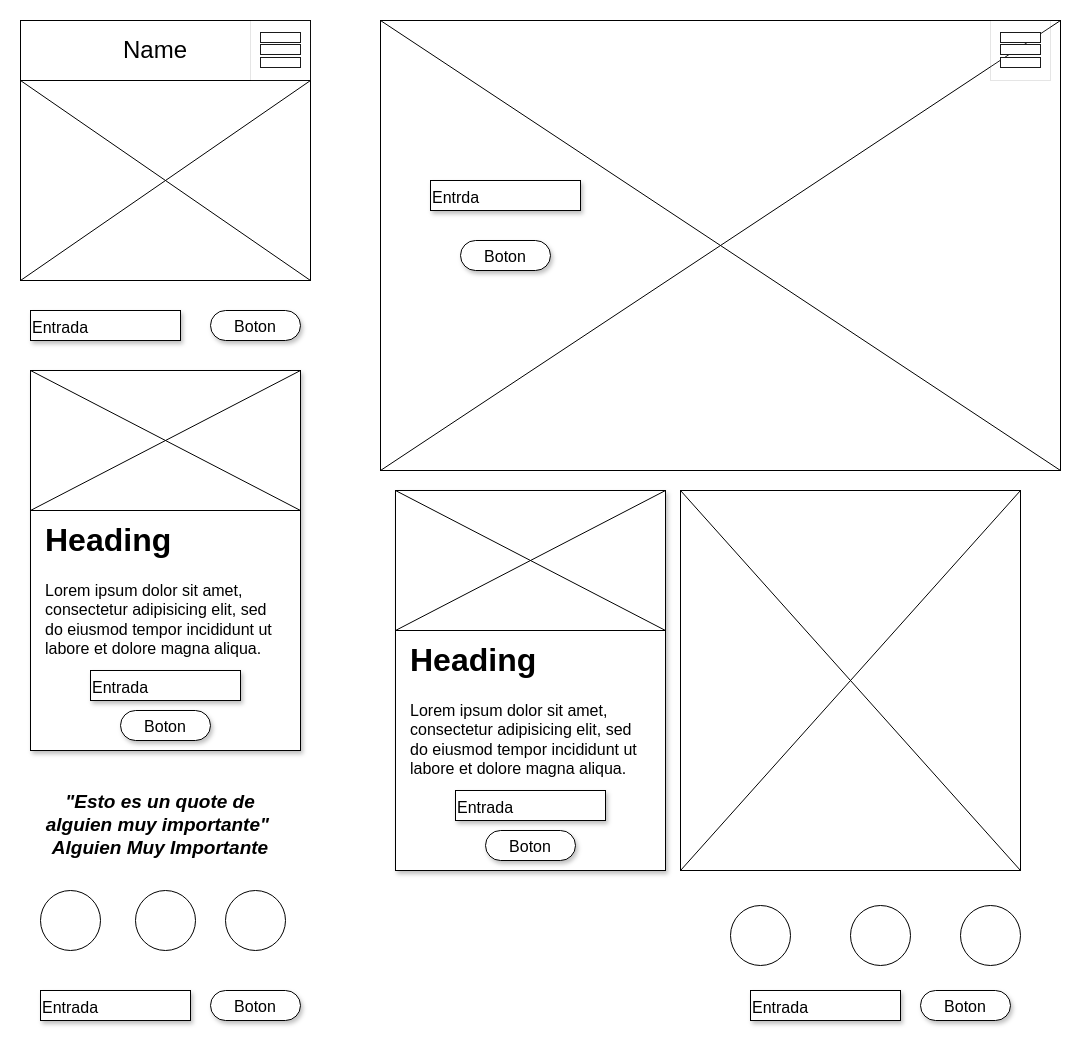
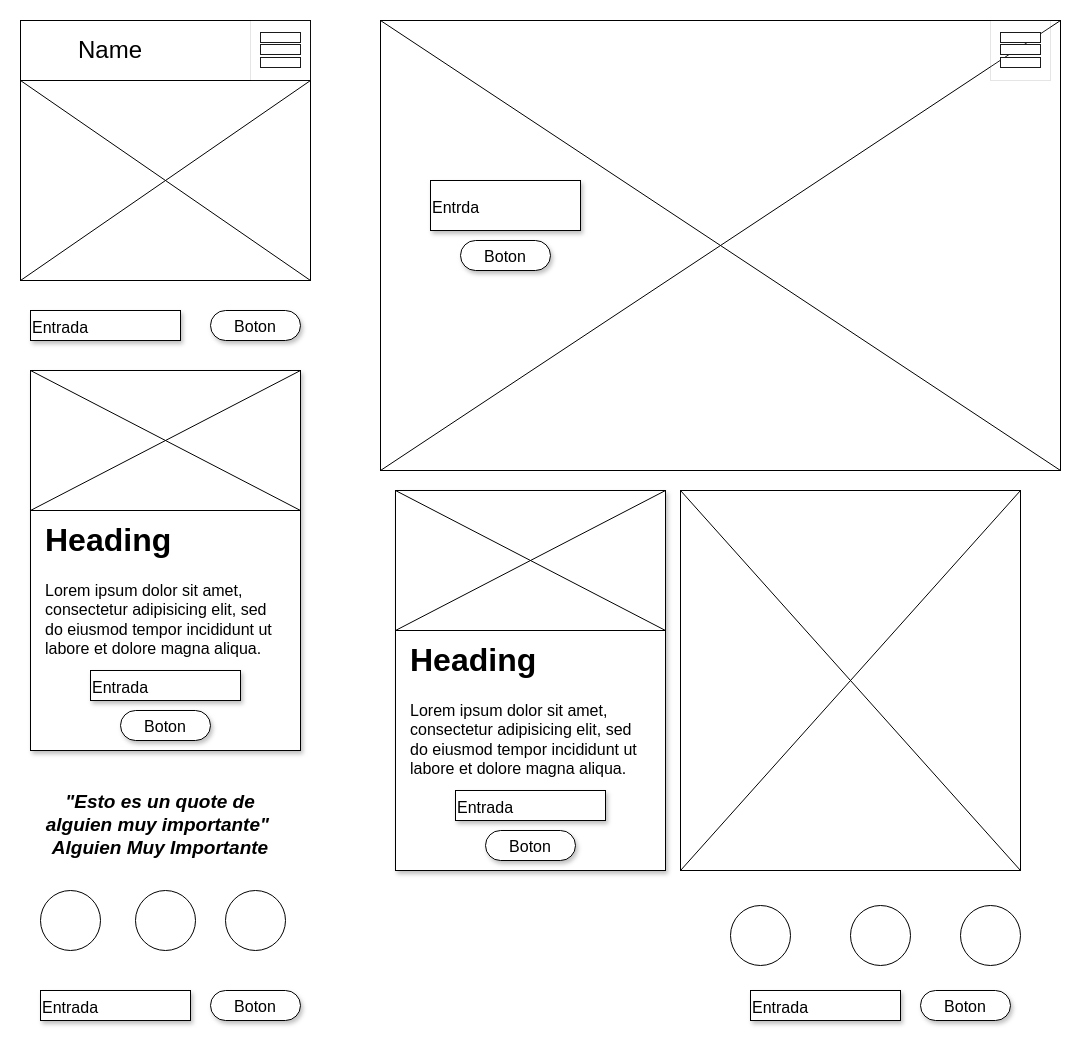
(156, 51) -> (111, 51)
(506, 196) -> (506, 206)
